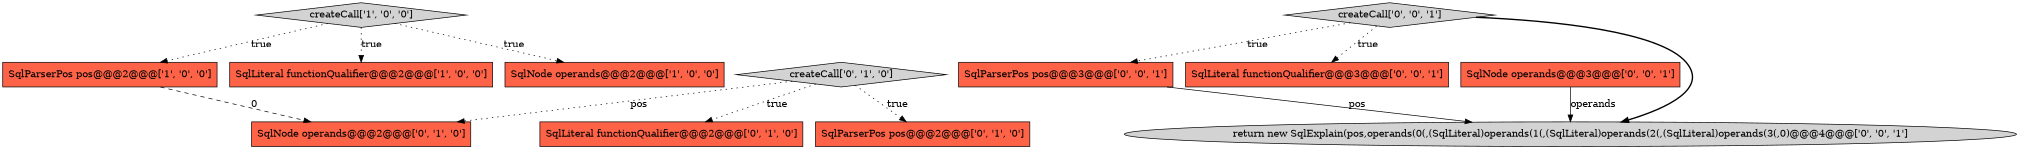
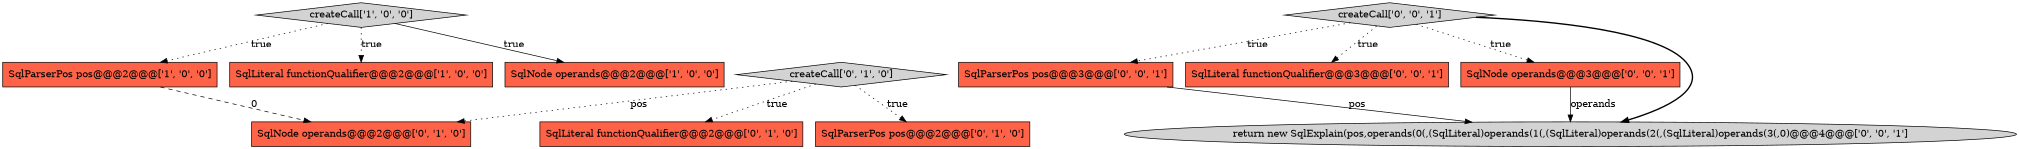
(476, 42) -> (476, 42)
none -> (1472, 42)
